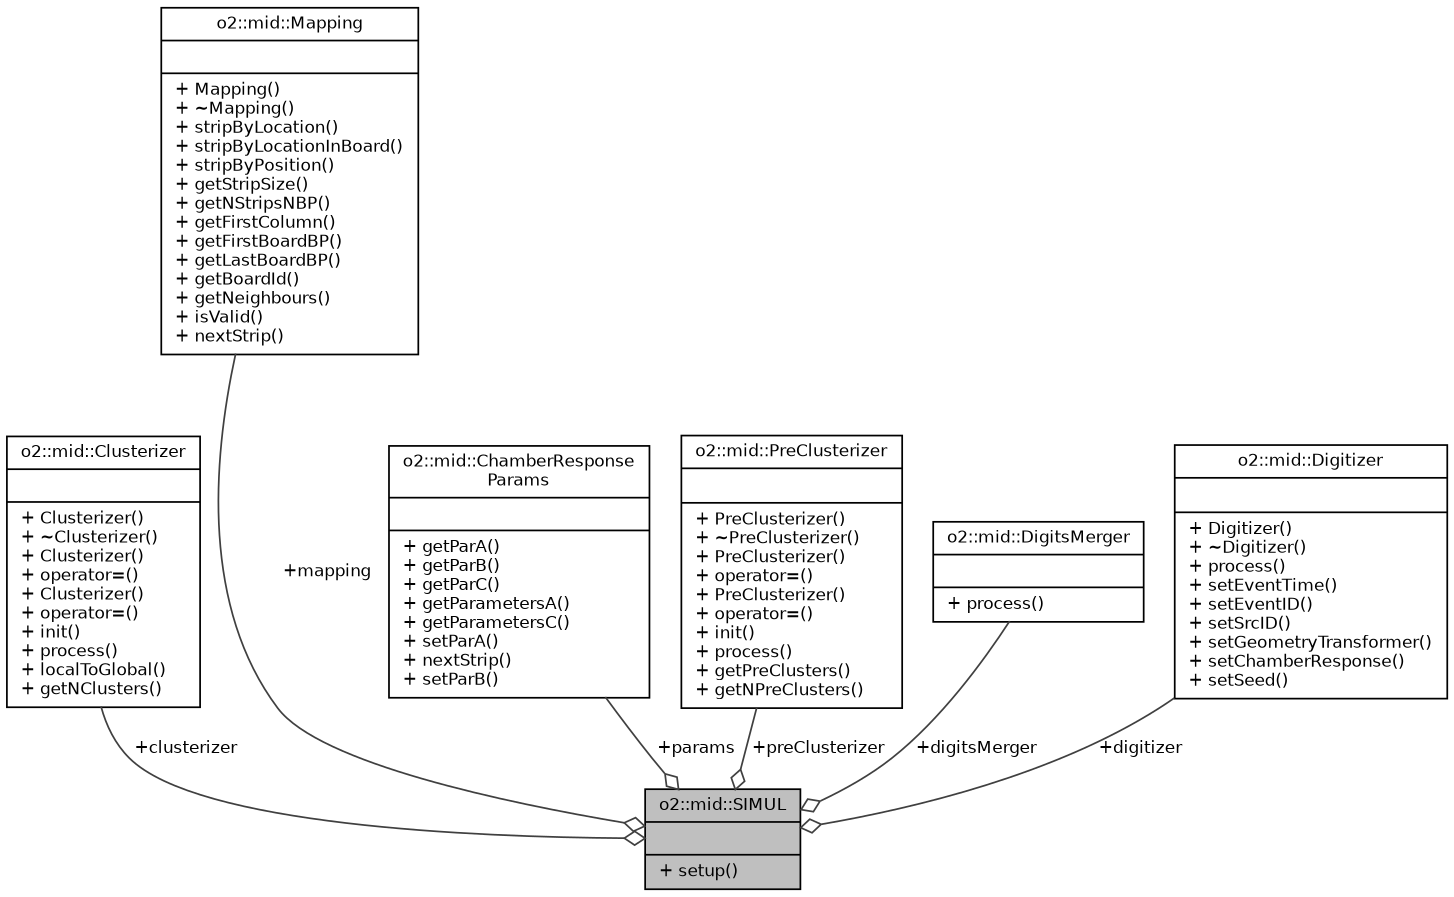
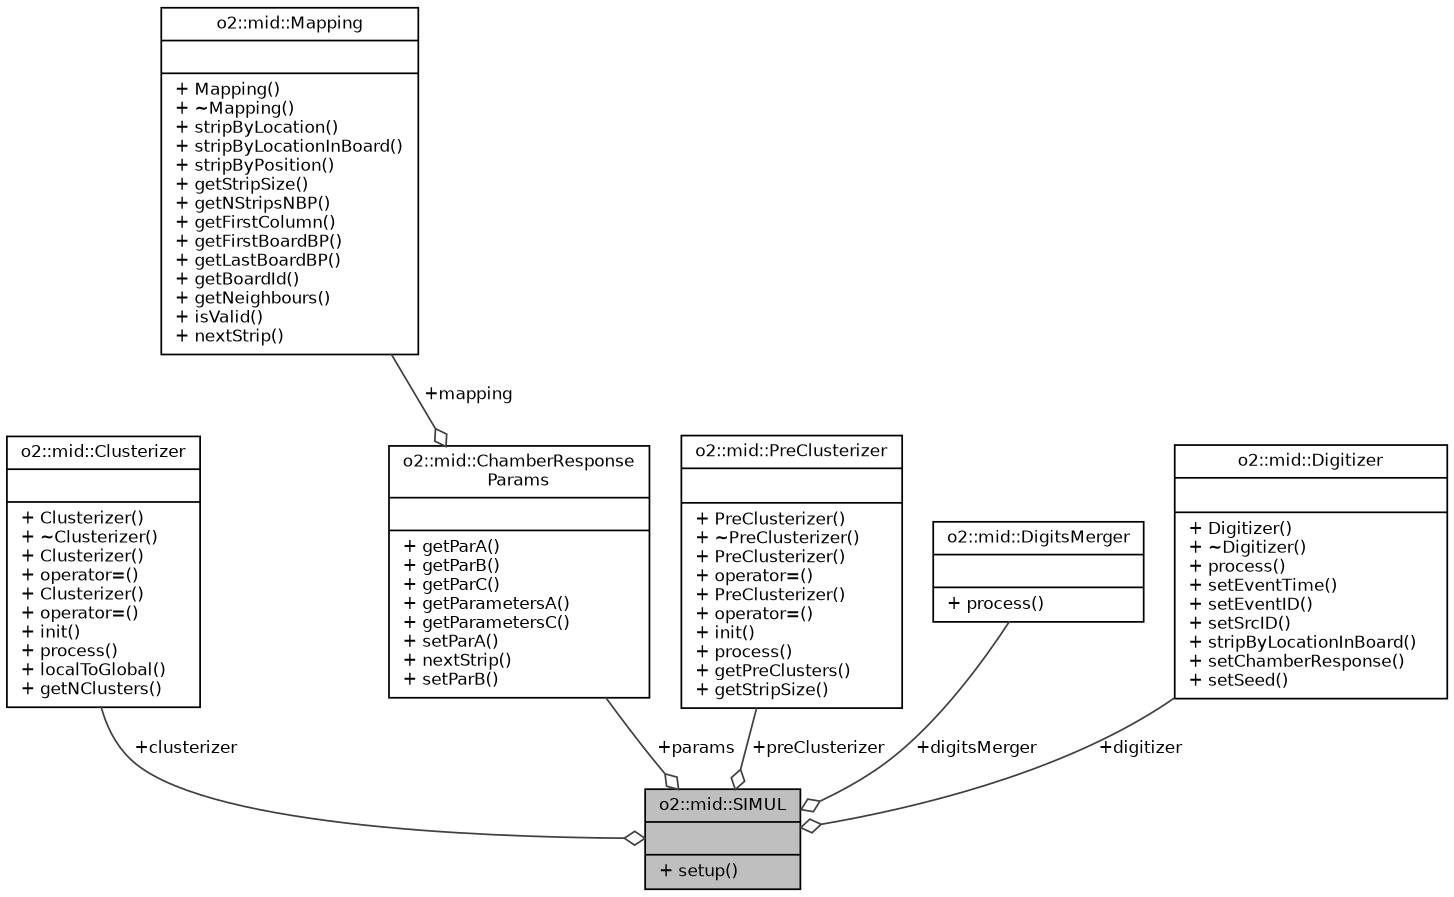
(1311, 643) -> (1303, 643)
(780, 690) -> (762, 690)
(278, 709) -> (413, 391)
